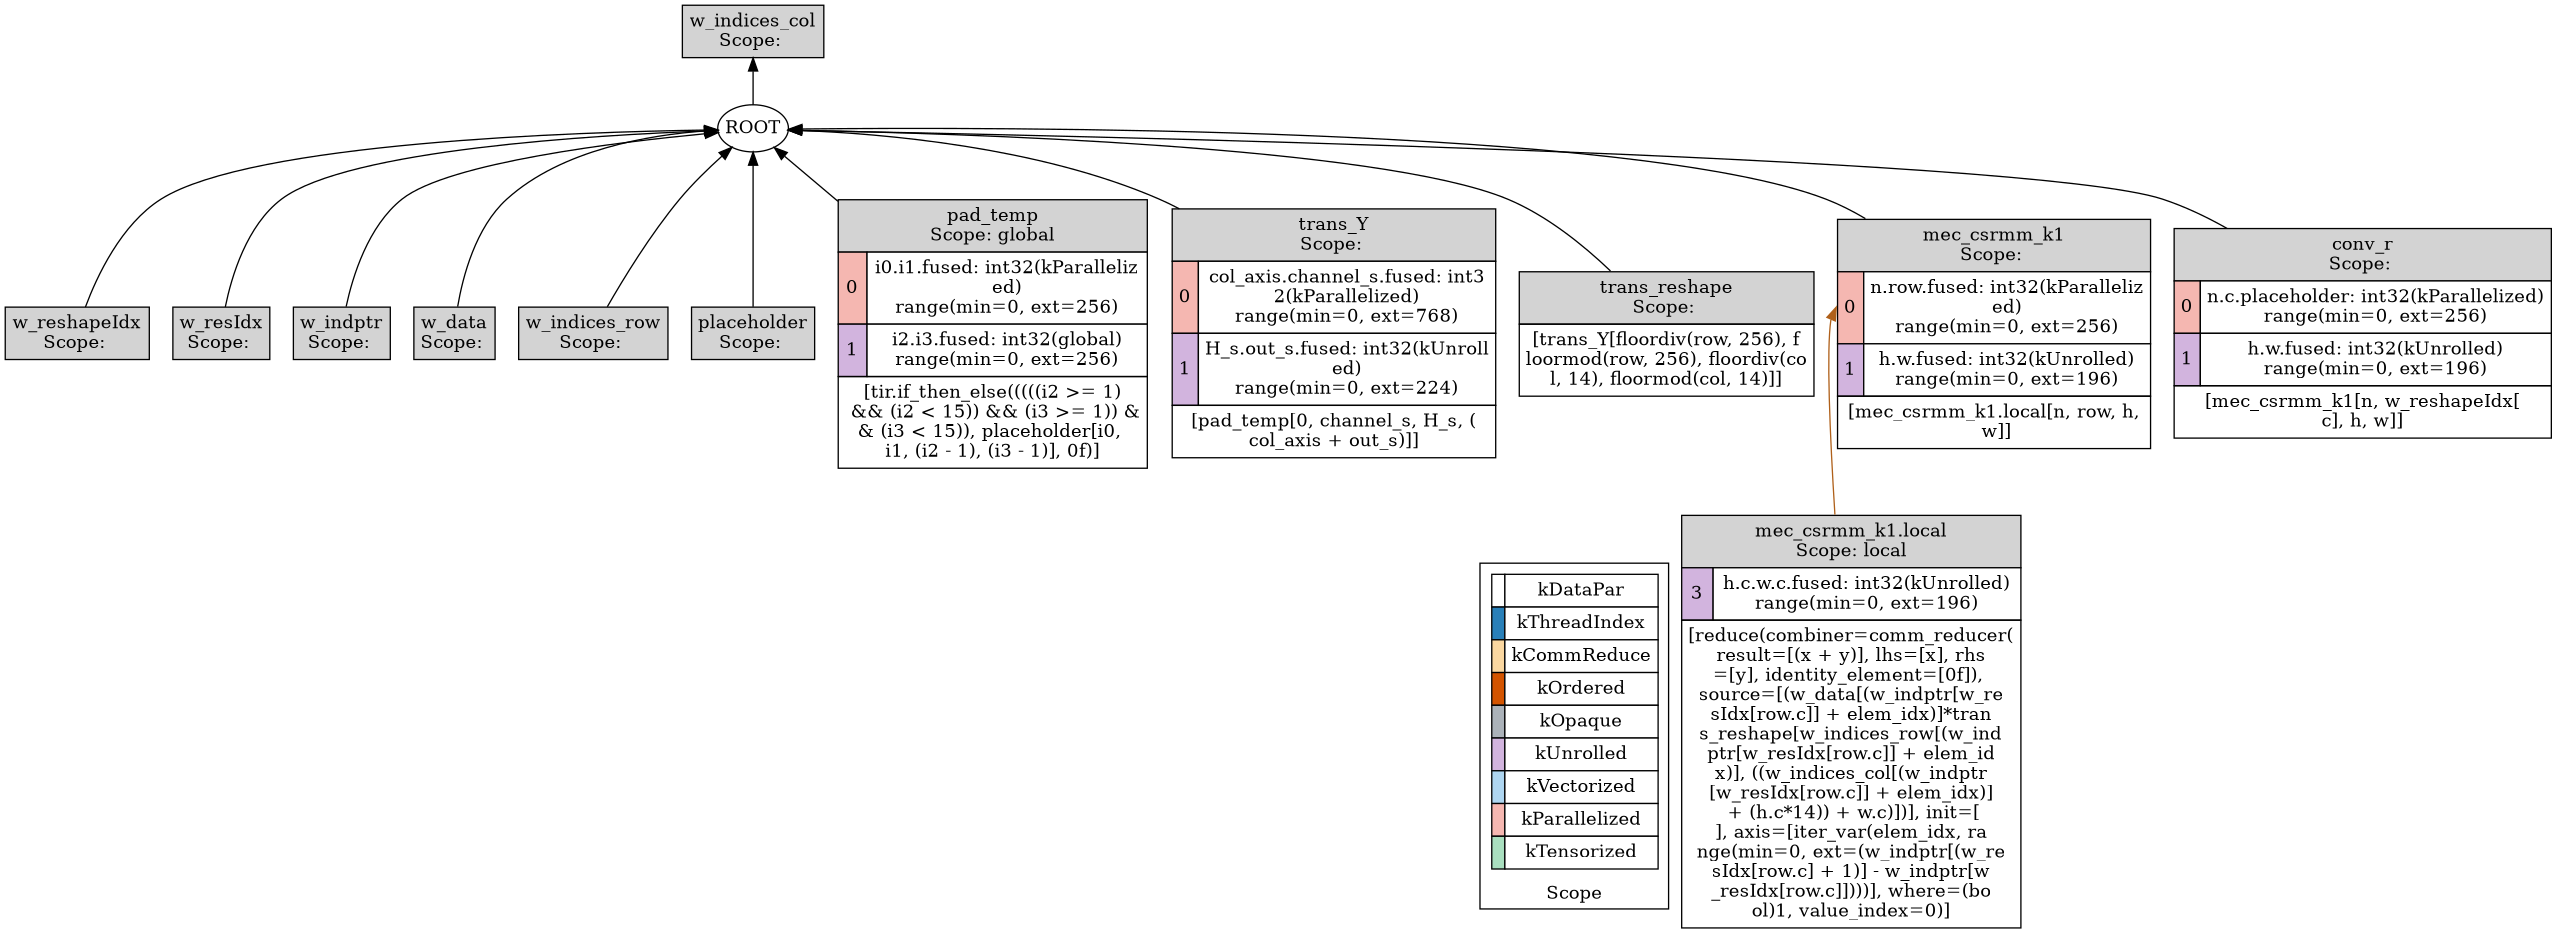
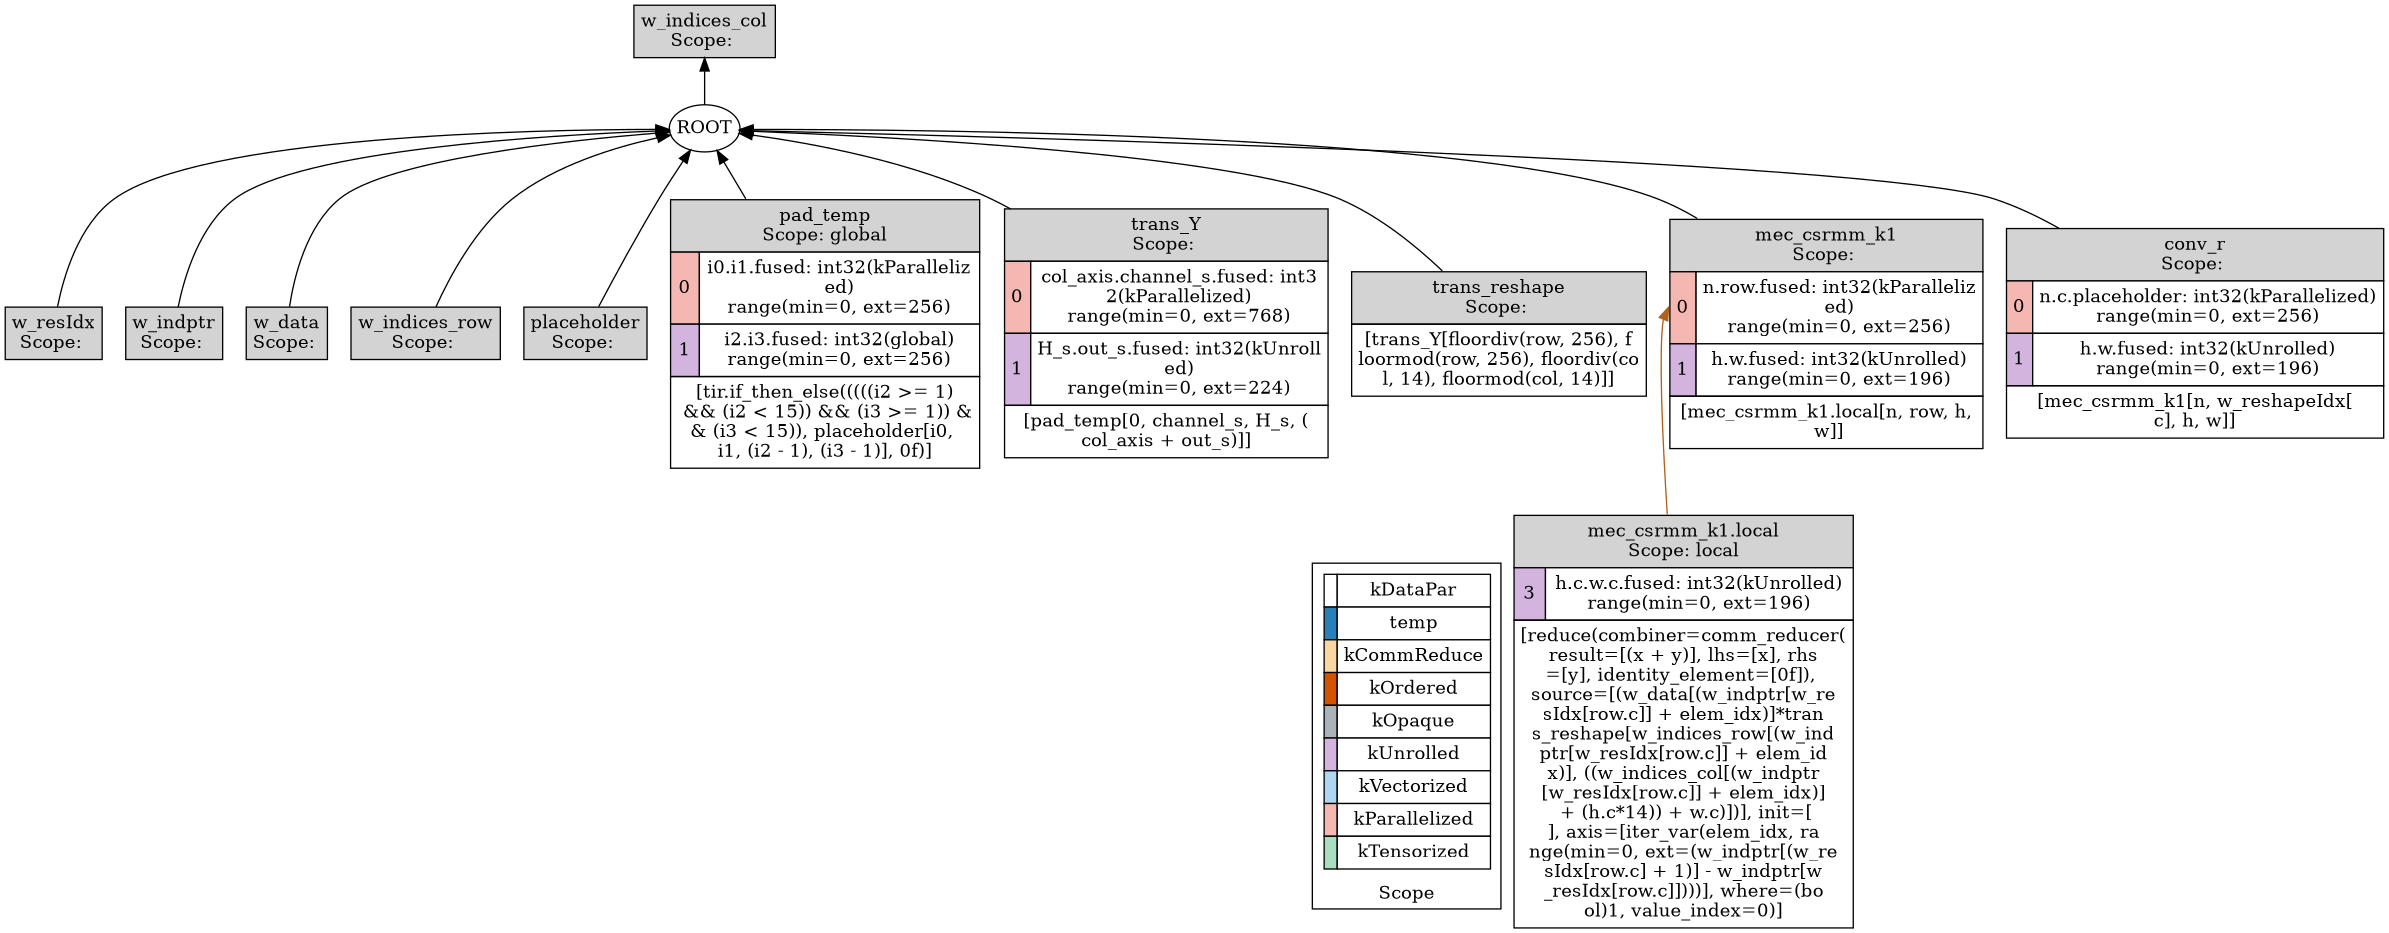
(77, 333) -> none
(1581, 623) -> (1414, 623)
